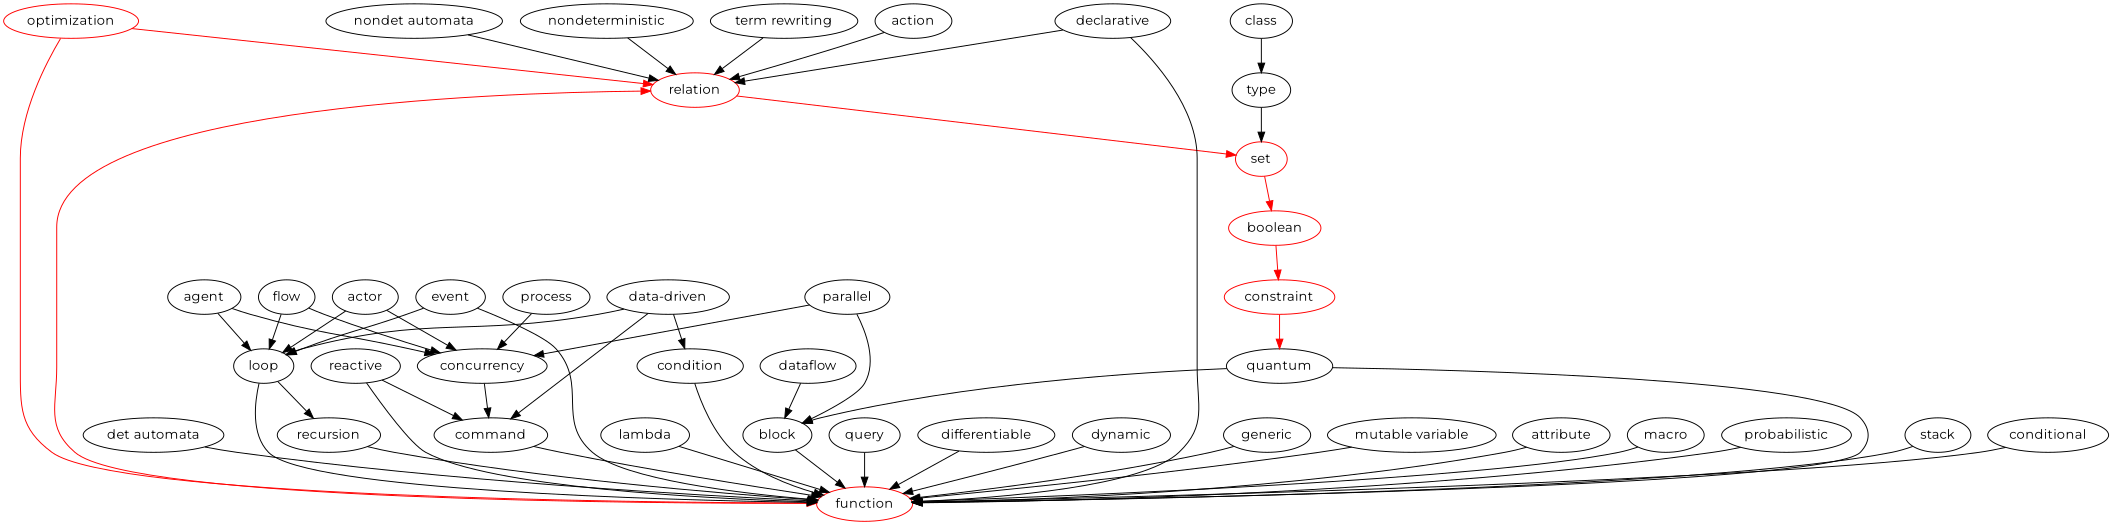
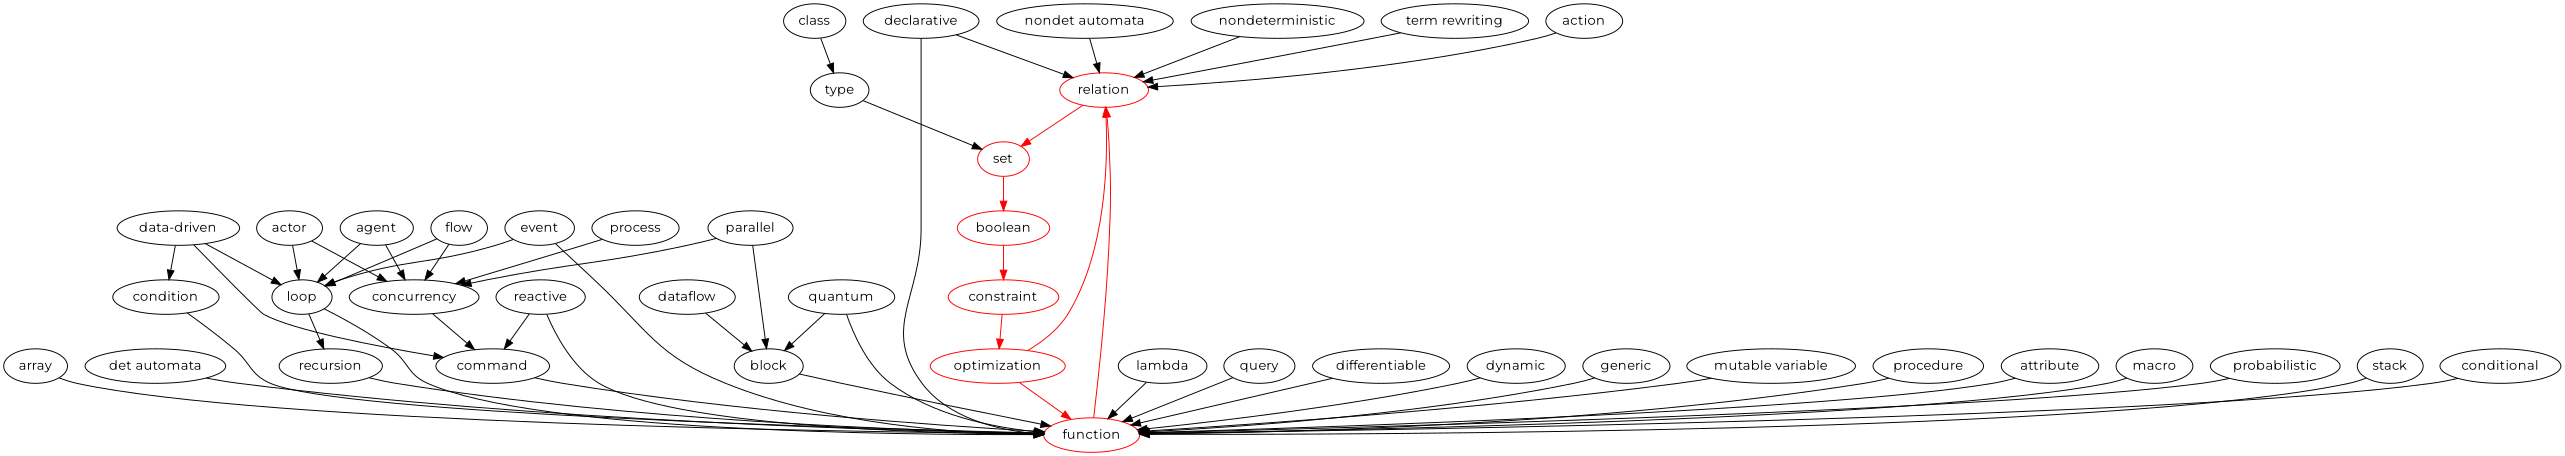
(1280, 327) -> (1001, 327)
none -> (36, 366)
none -> (1928, 366)
